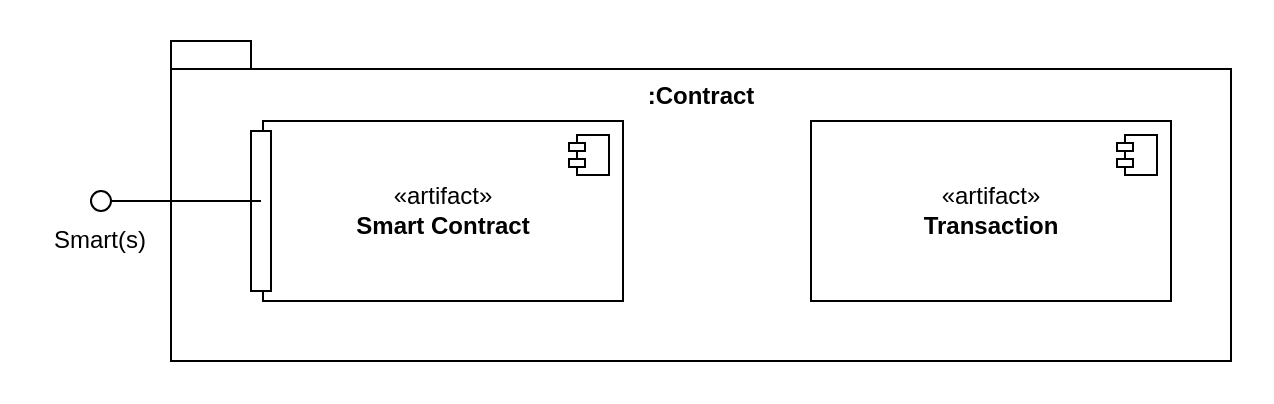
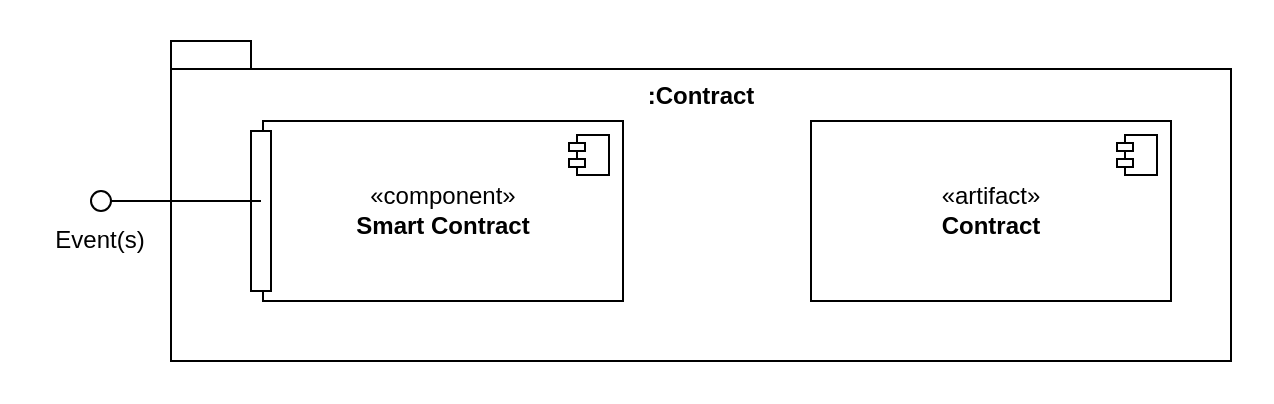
(444, 211) -> (444, 211)
(992, 211) -> (992, 211)
(101, 241) -> (101, 241)
